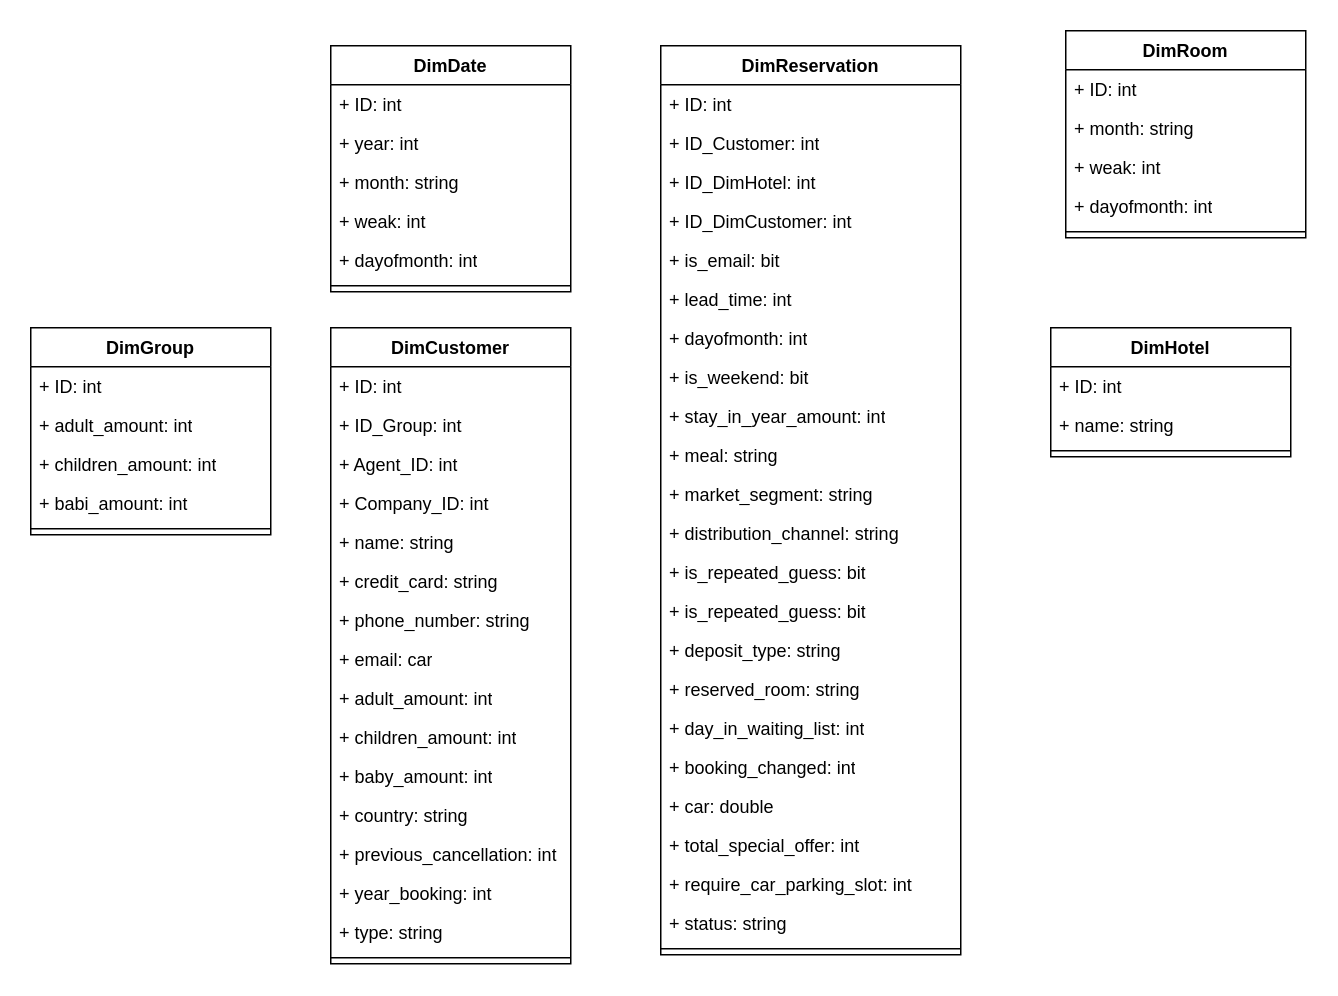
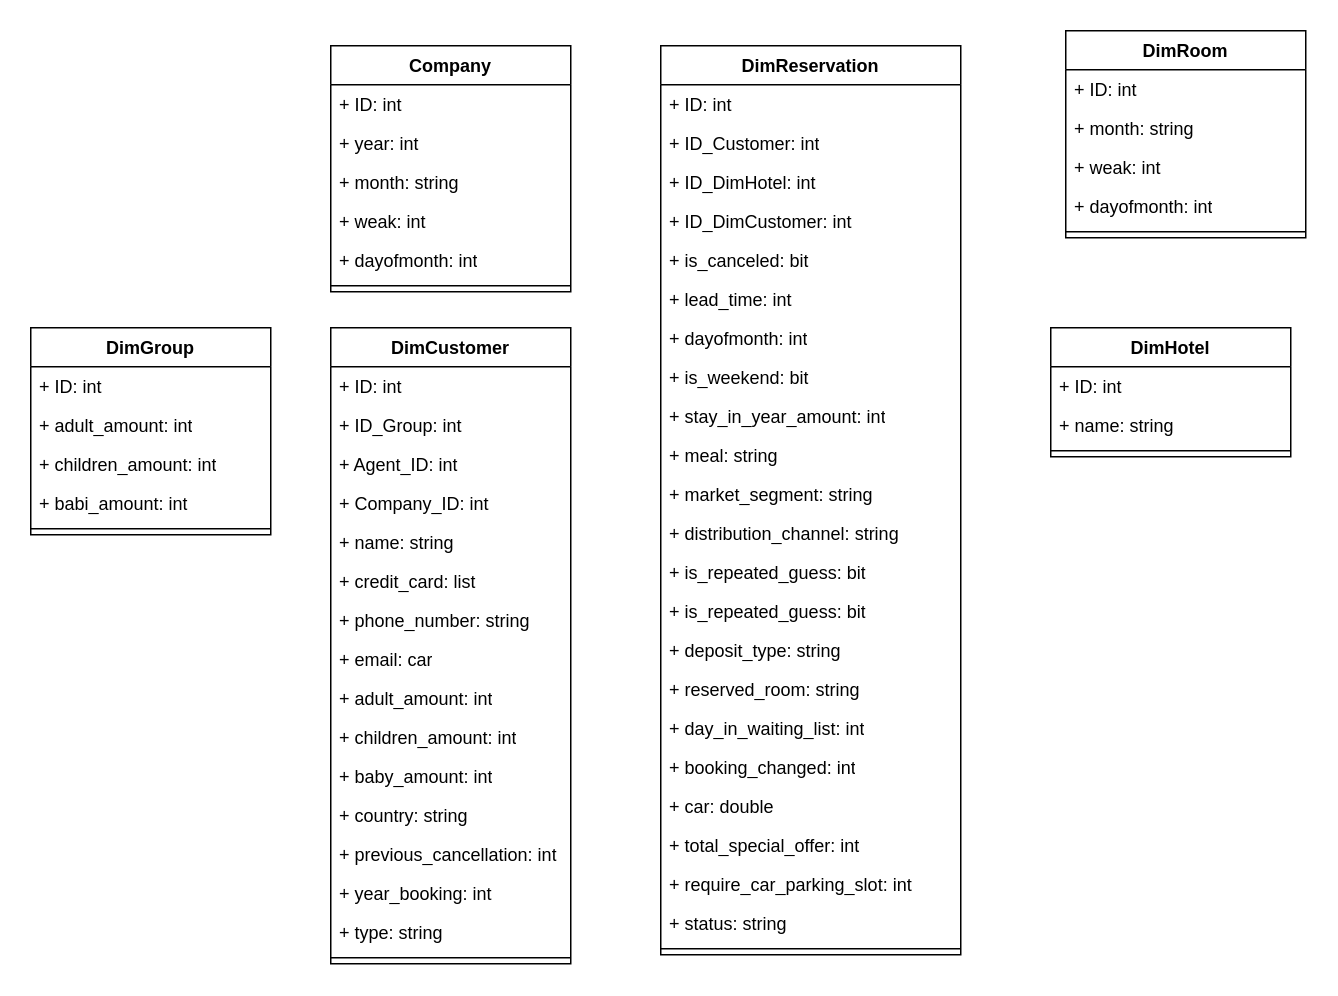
(451, 67) -> (451, 67)
(729, 262) -> (746, 262)
(434, 583) -> (421, 583)
